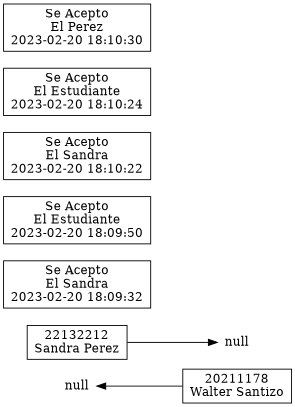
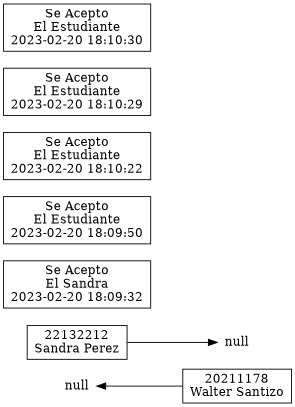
(77, 28) -> (77, 28)
none -> (77, 92)
(77, 92) -> none
(77, 156) -> (77, 156)
